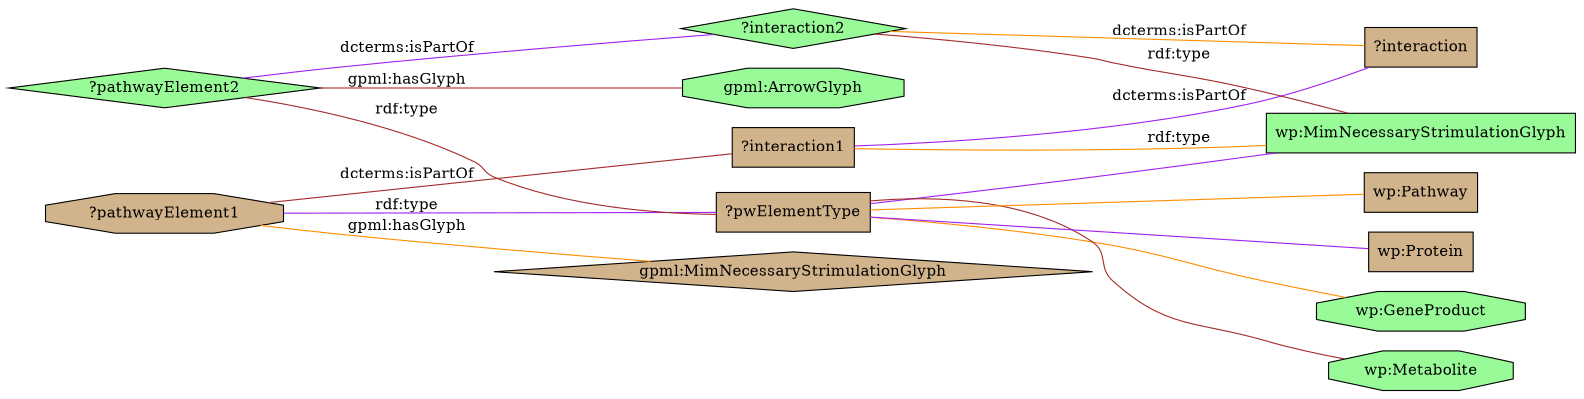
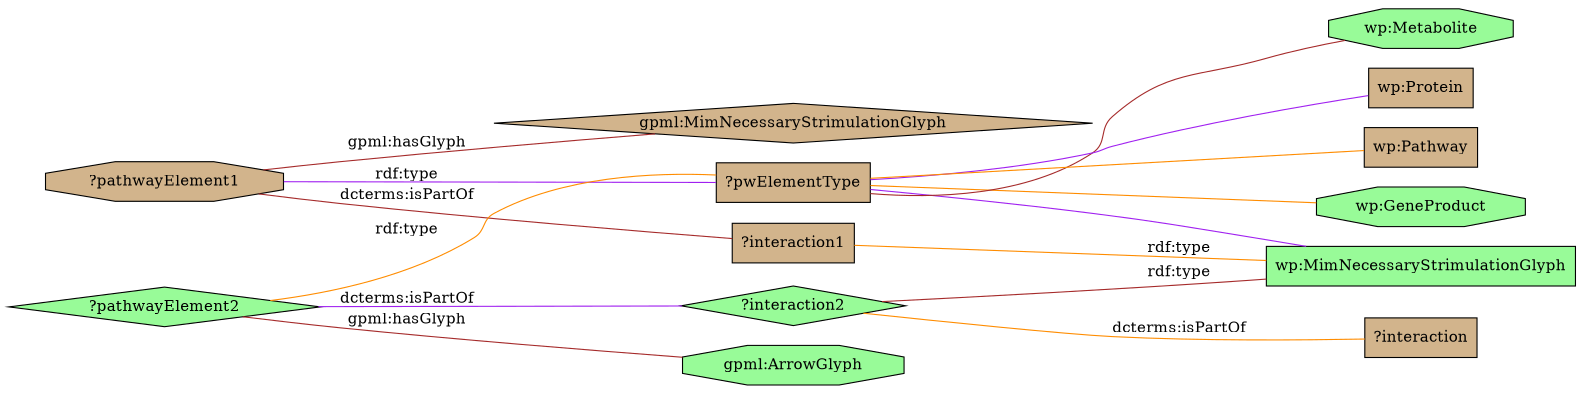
(1116, 126) -> none
(480, 165) -> (482, 230)
(455, 245) -> (459, 150)
